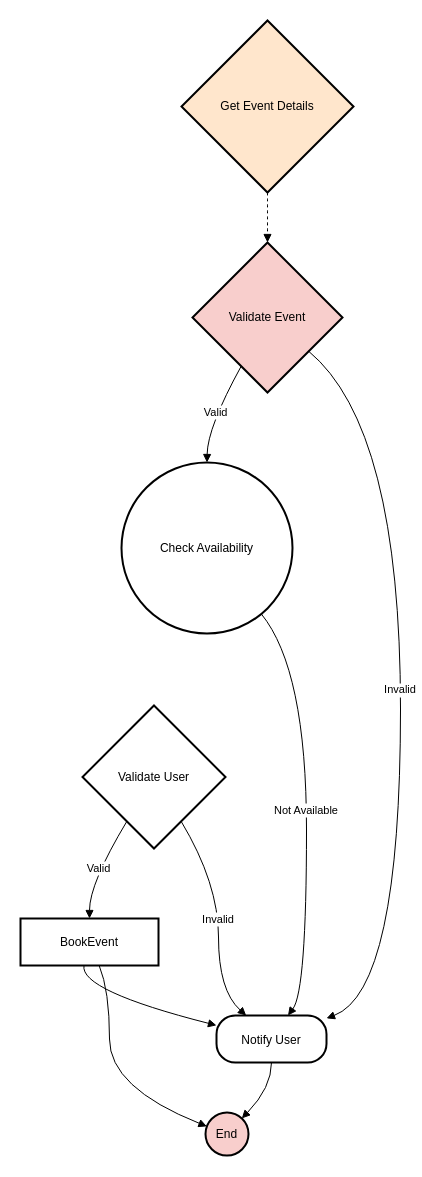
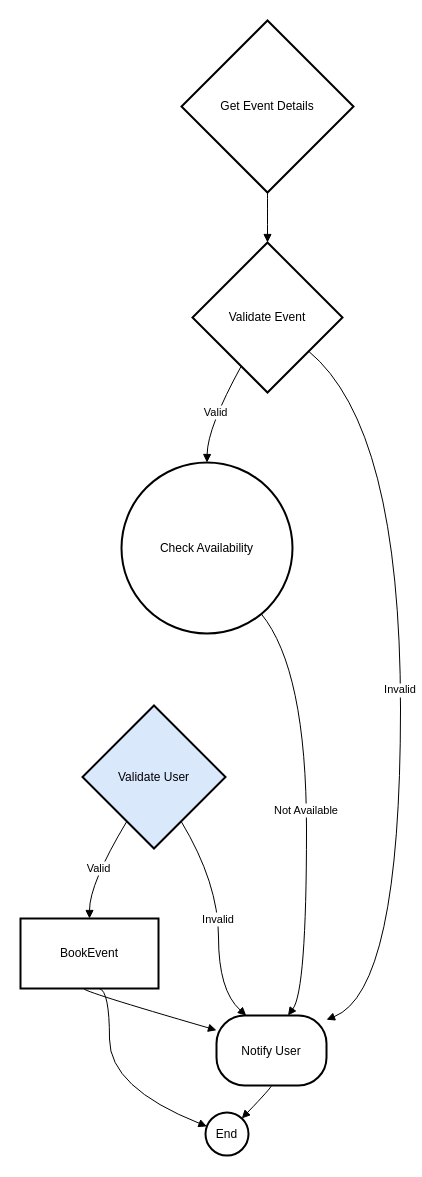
(268, 107) -> (268, 107)
(268, 215) -> (268, 215)
(268, 318) -> (268, 318)
(154, 777) -> (154, 777)
(90, 942) -> (90, 954)
(272, 1039) -> (272, 1051)
(227, 1134) -> (227, 1134)
